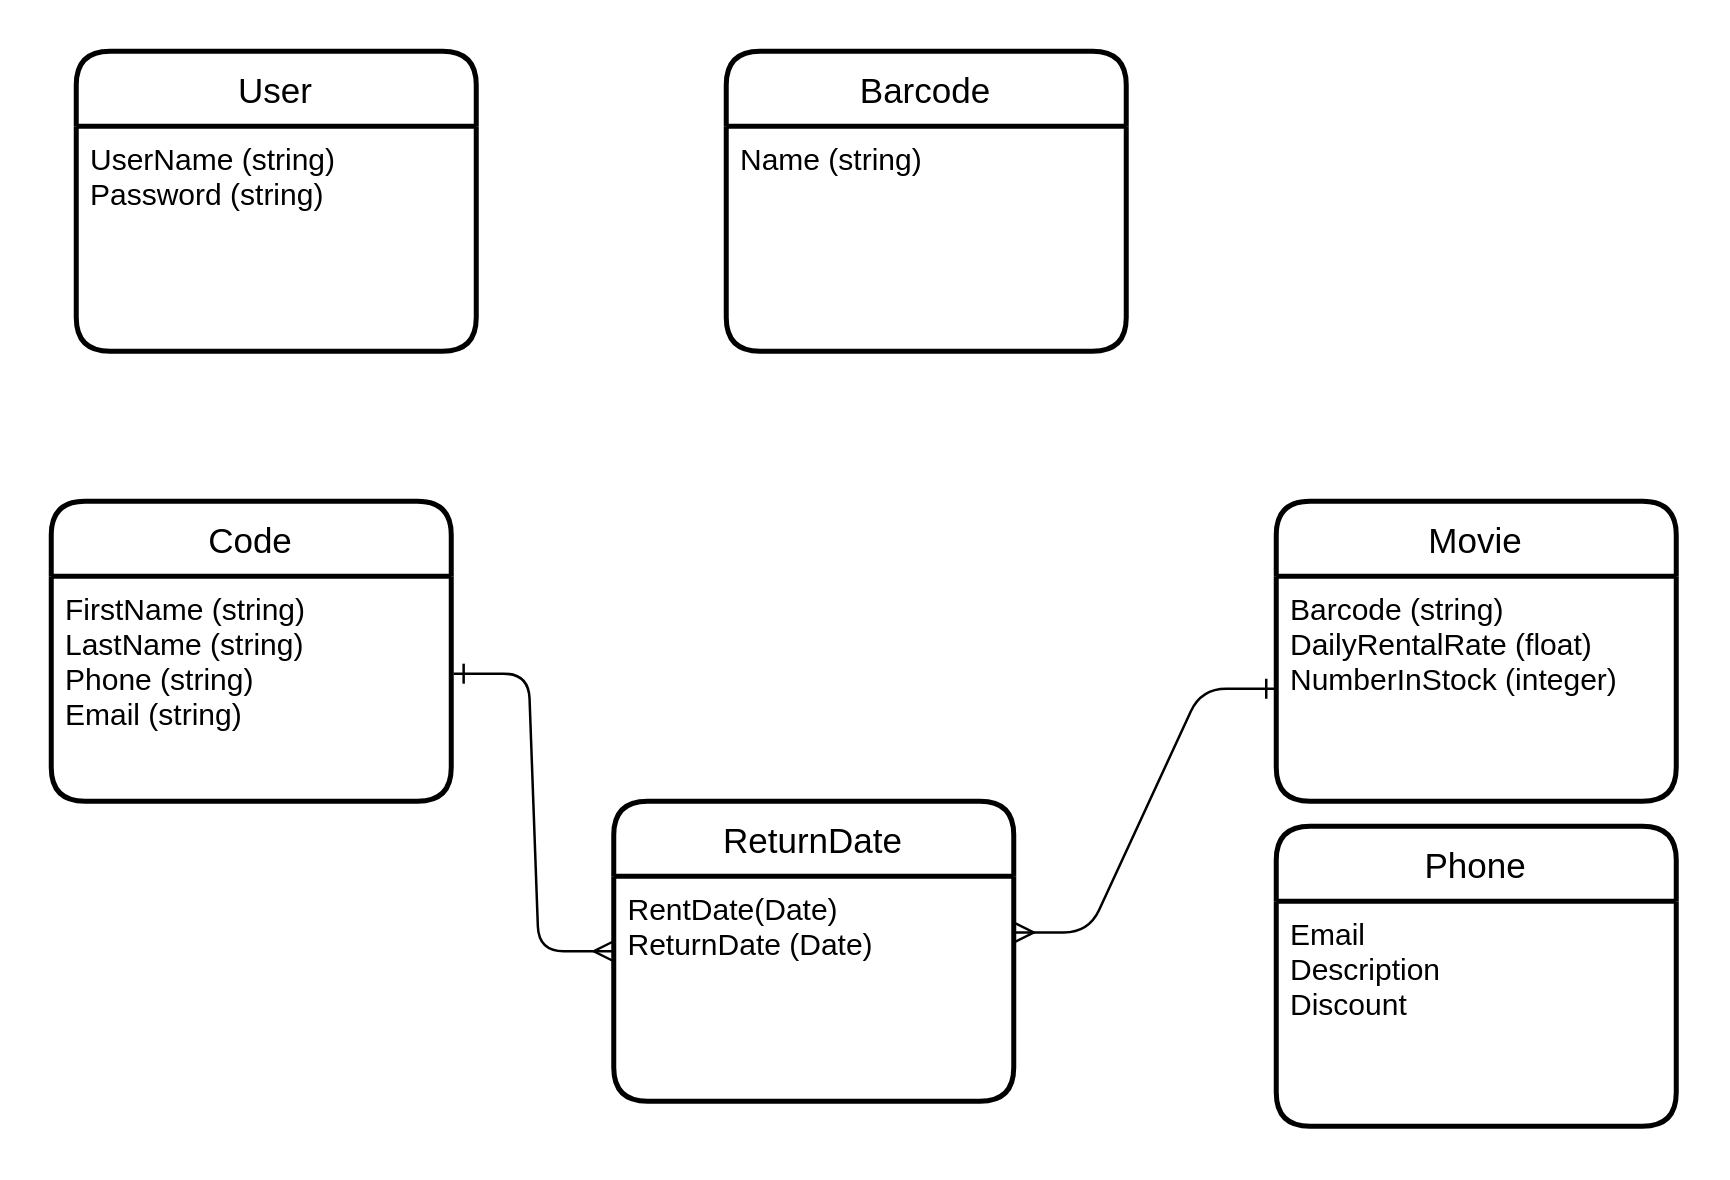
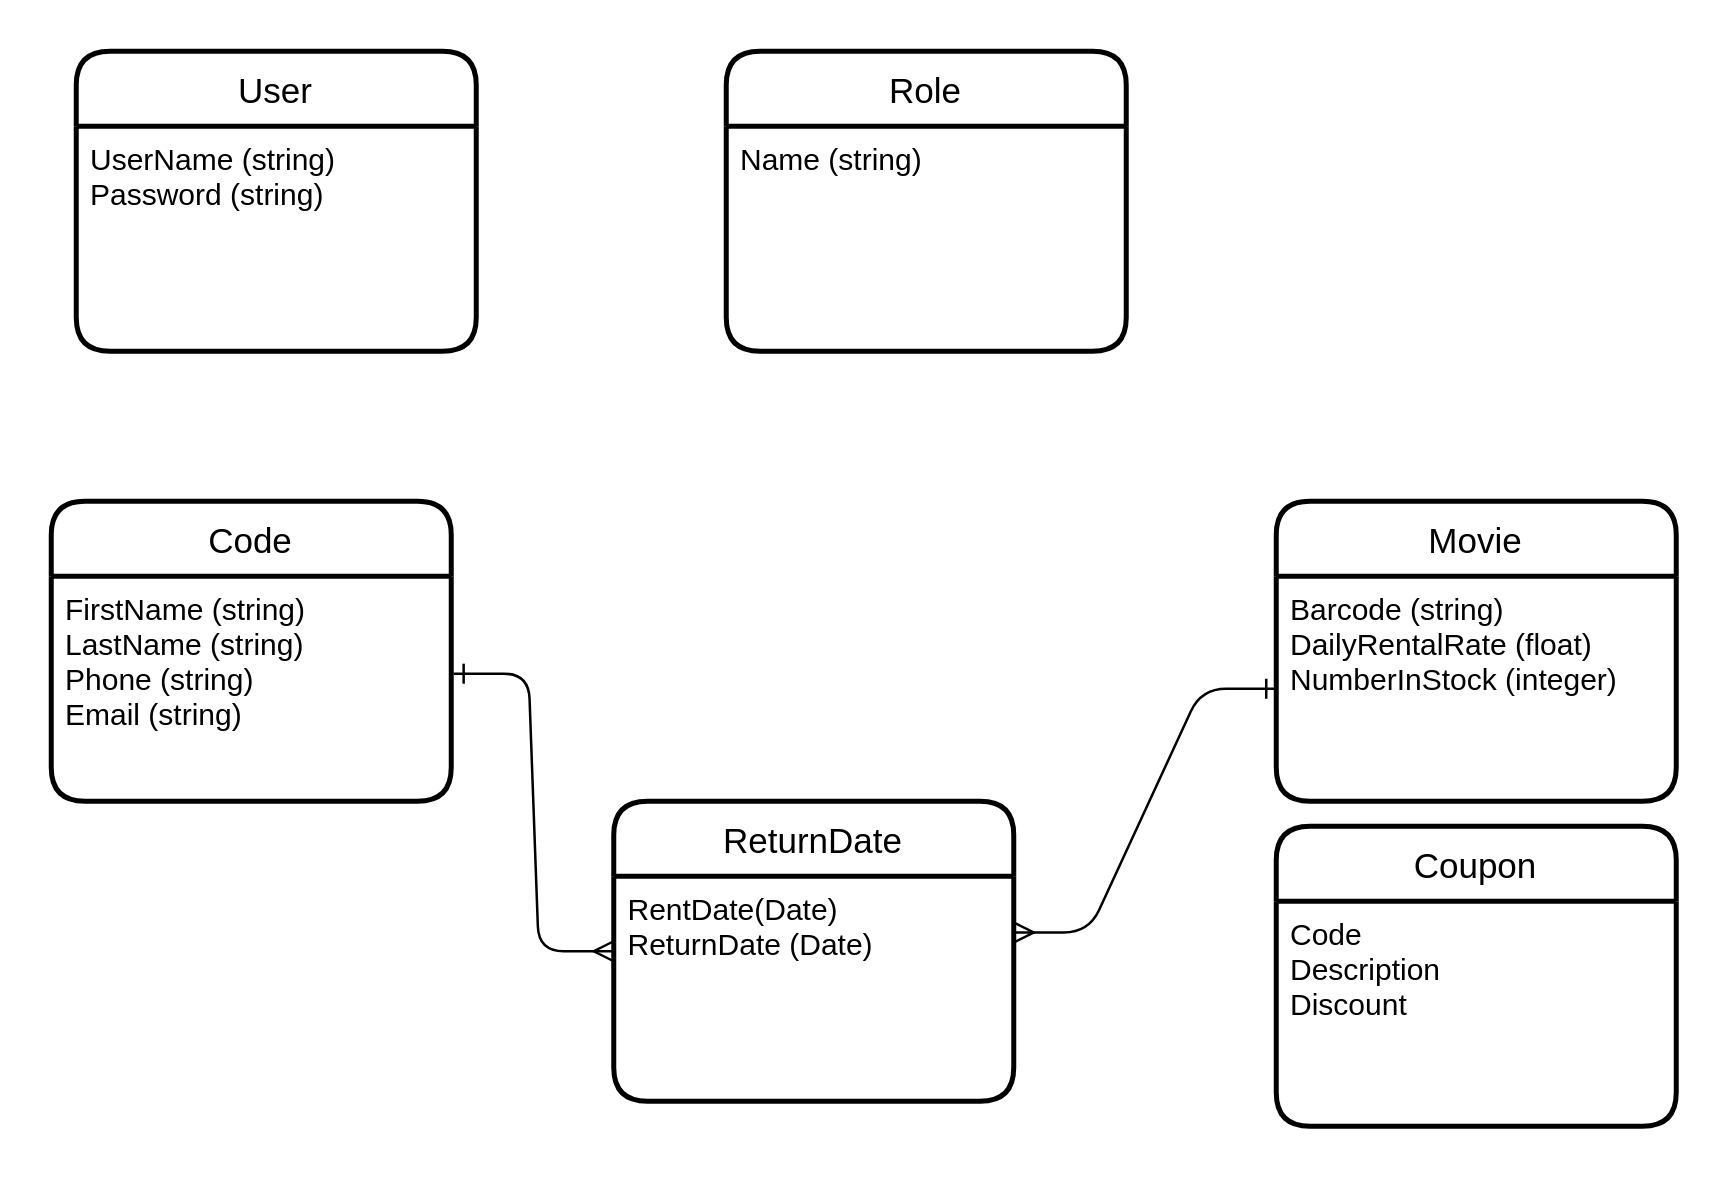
(925, 91) -> (925, 91)
(1475, 866) -> (1475, 866)
(1324, 935) -> (1324, 935)
